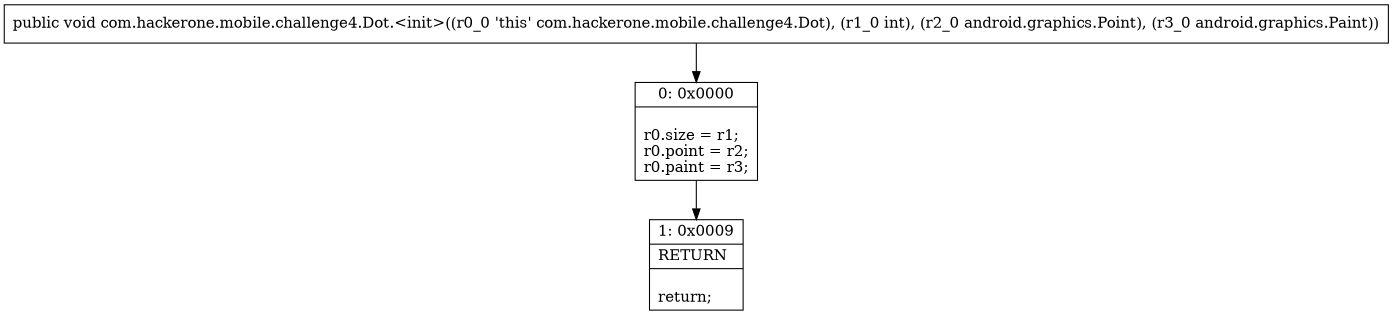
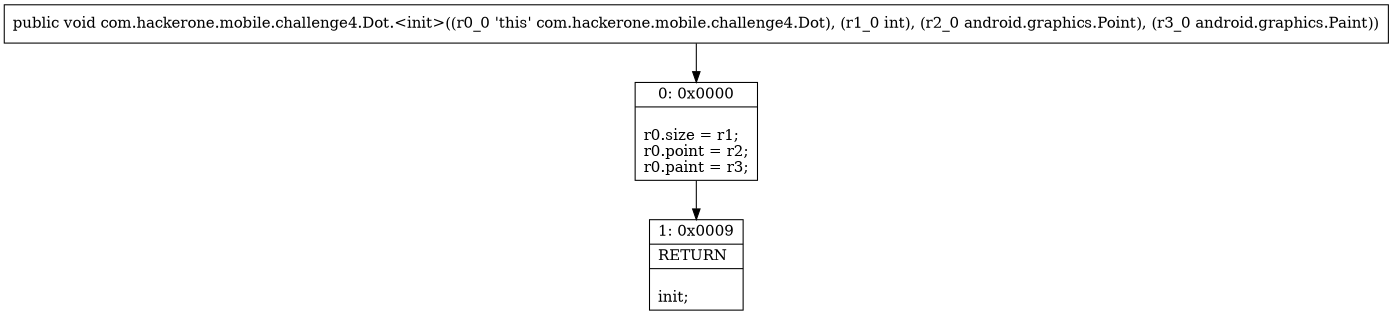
(685, 297) -> (673, 297)
